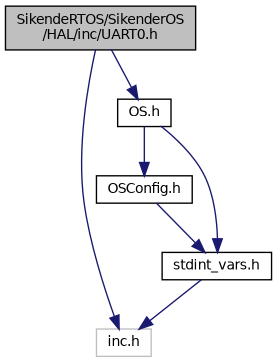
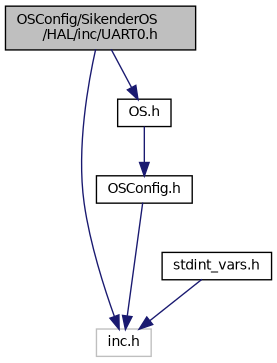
(101, 28) -> (101, 28)
(204, 175) -> none
(176, 223) -> (135, 259)
